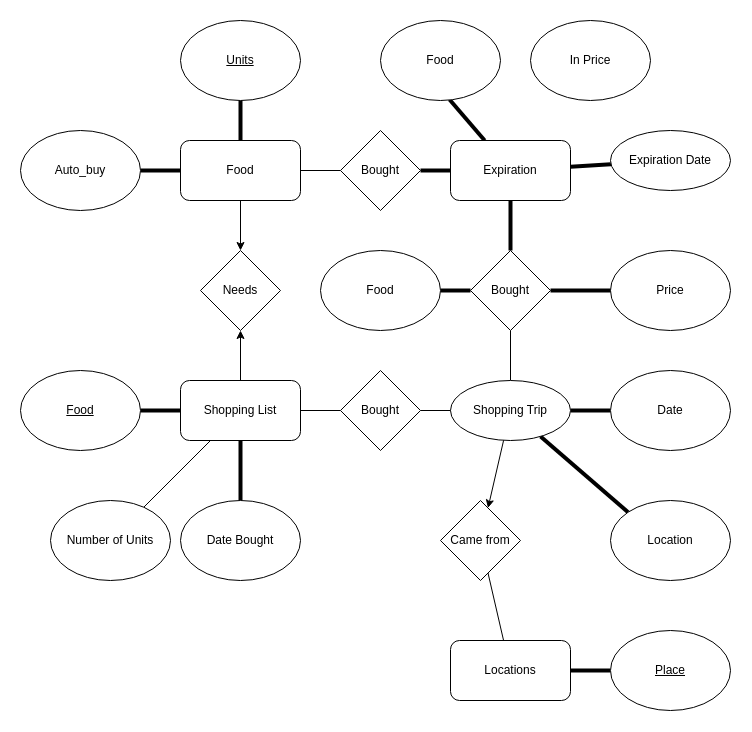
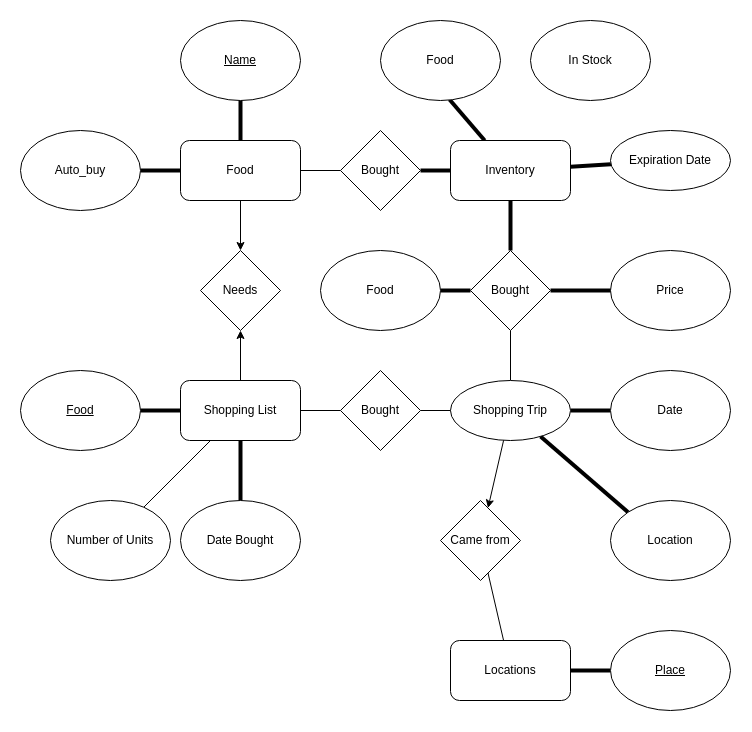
(241, 61) -> (241, 61)
(591, 61) -> (591, 61)
(511, 171) -> (511, 171)
